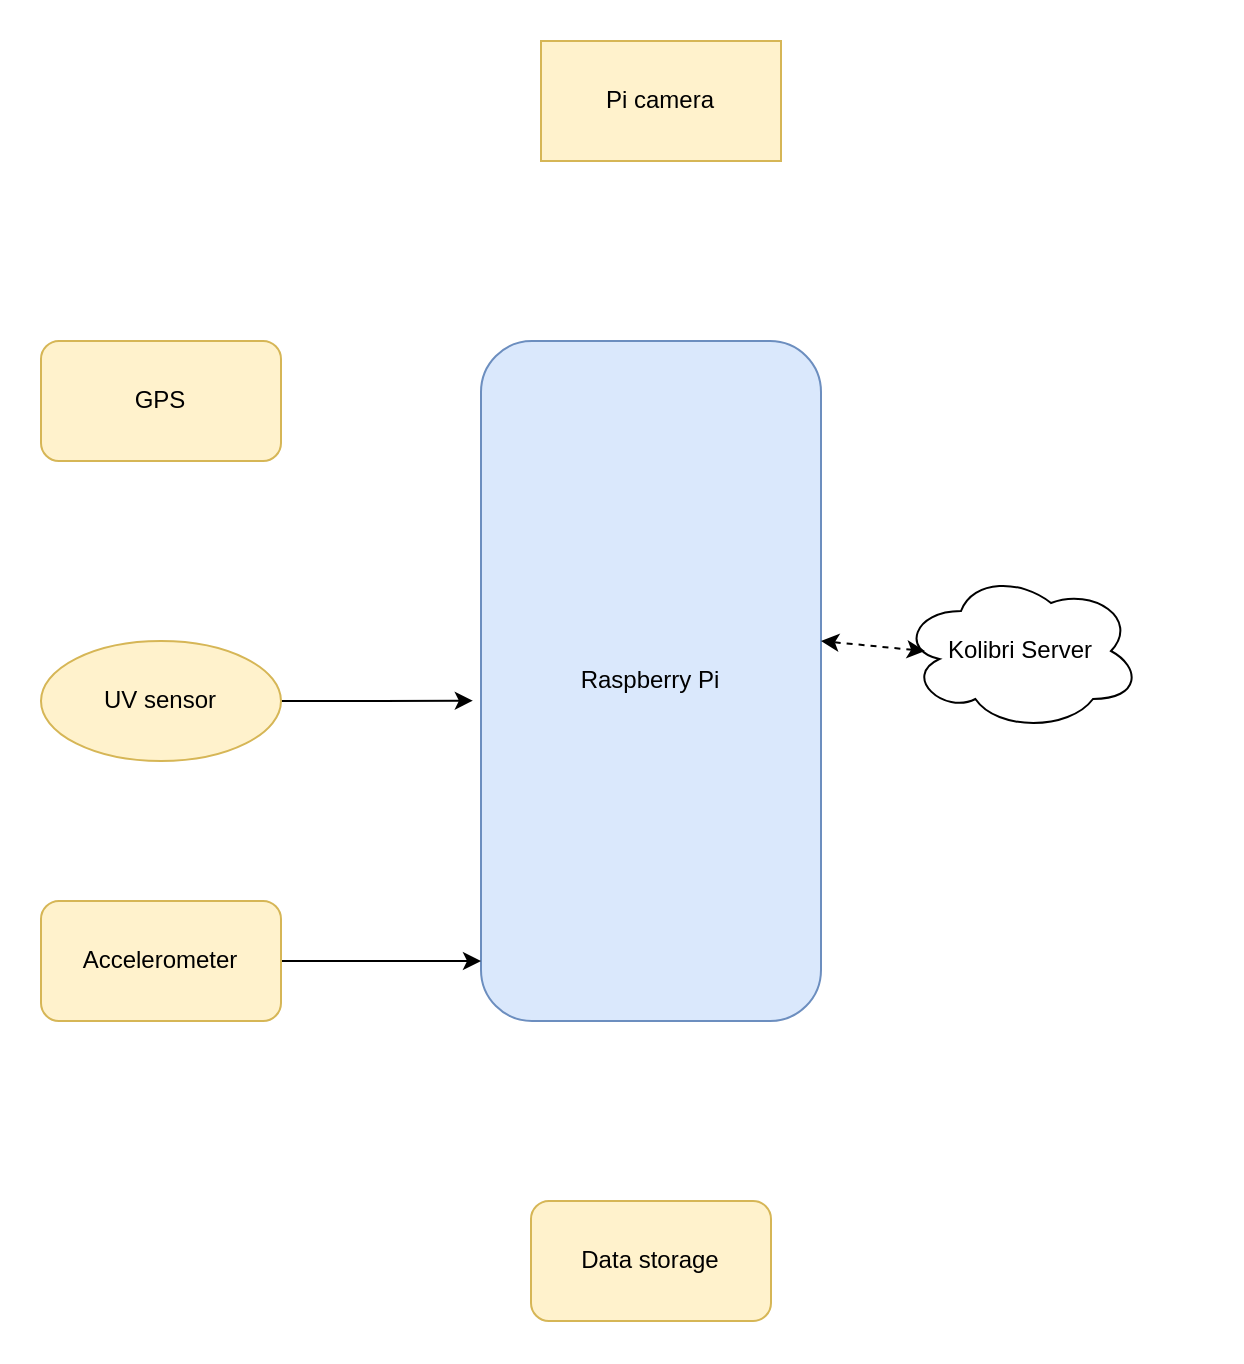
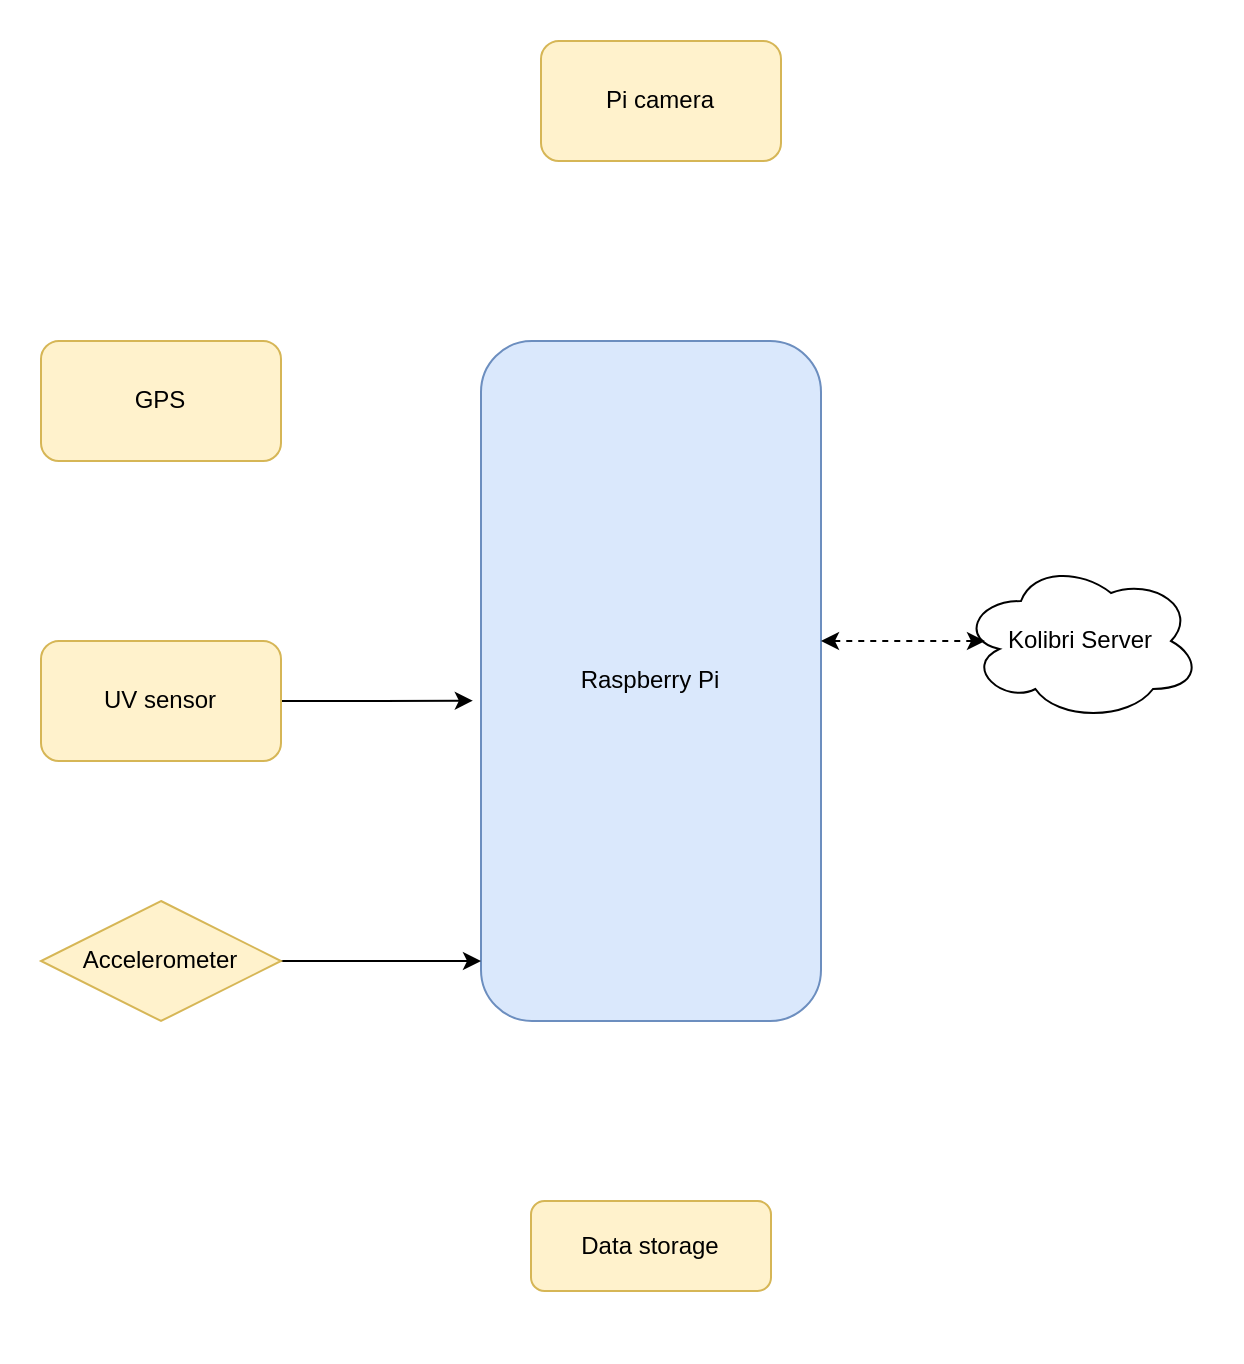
(661, 101) -> (661, 101)
(1021, 651) -> (1081, 641)
(161, 701) -> (161, 701)
(161, 961) -> (161, 961)
(651, 1261) -> (651, 1246)
